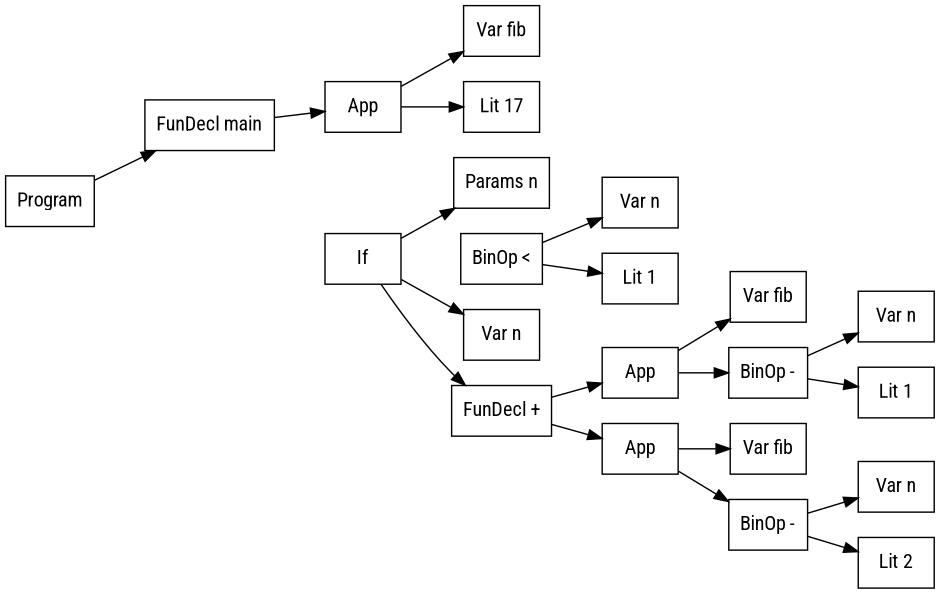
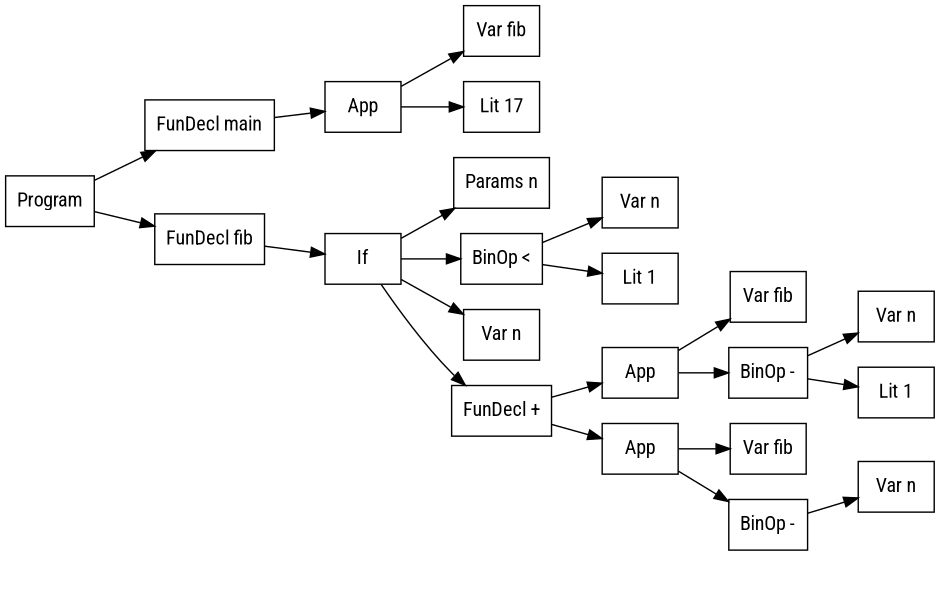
none -> (210, 239)
none -> (424, 259)
(896, 563) -> none
